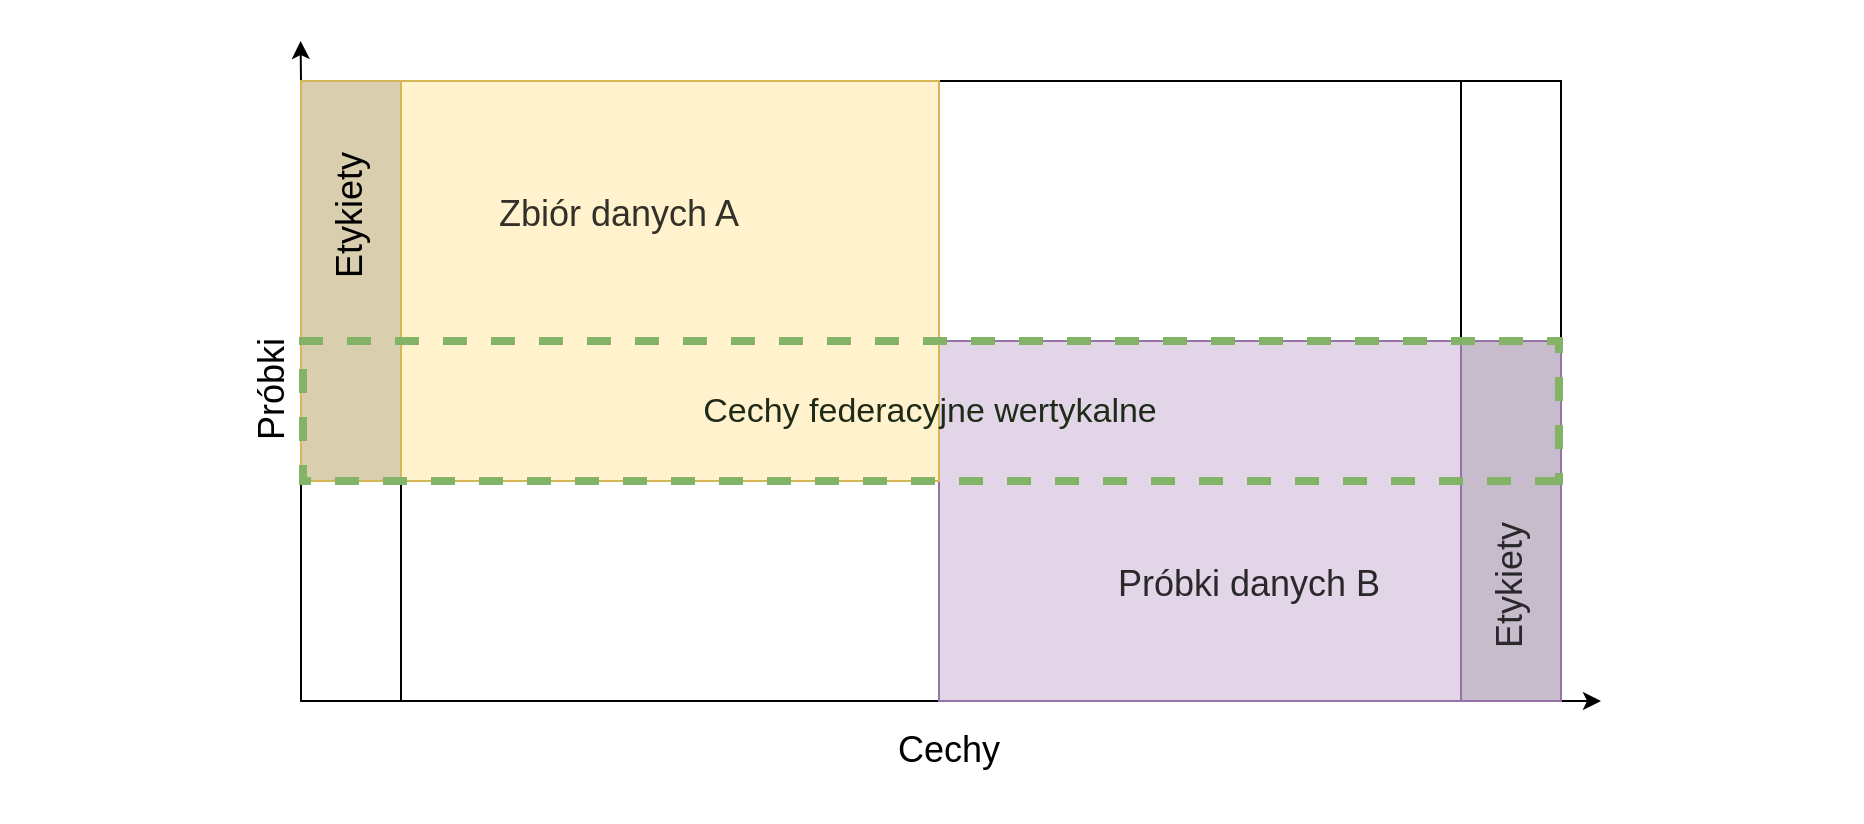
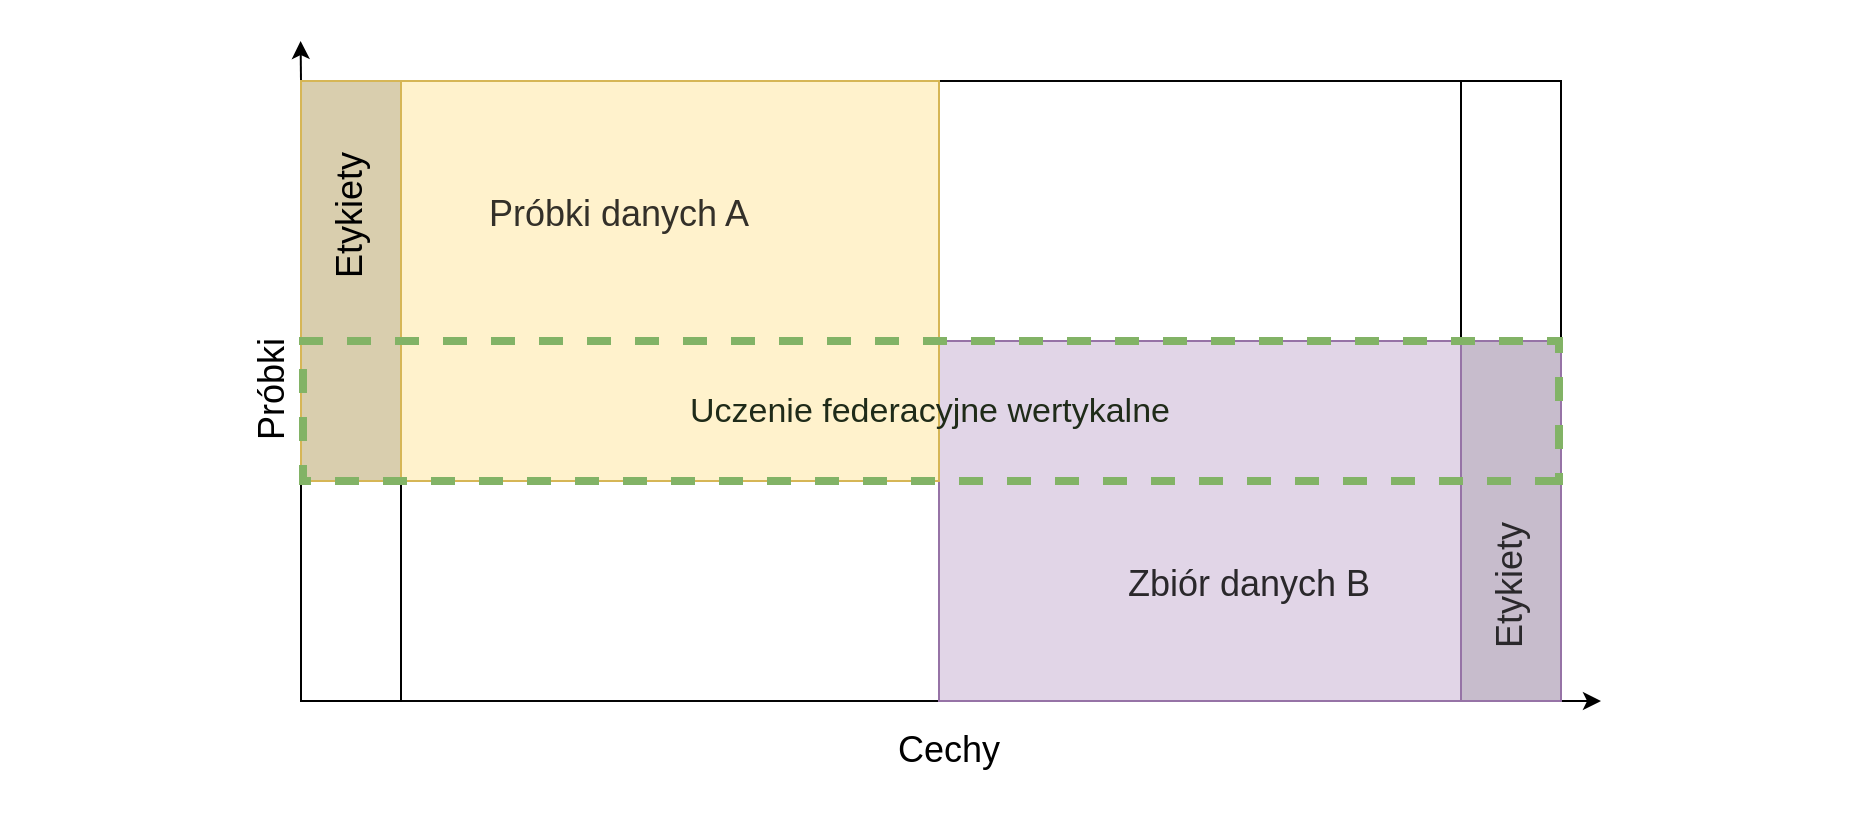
(620, 281) -> (620, 281)
(931, 411) -> (931, 411)
(1250, 521) -> (1250, 521)
